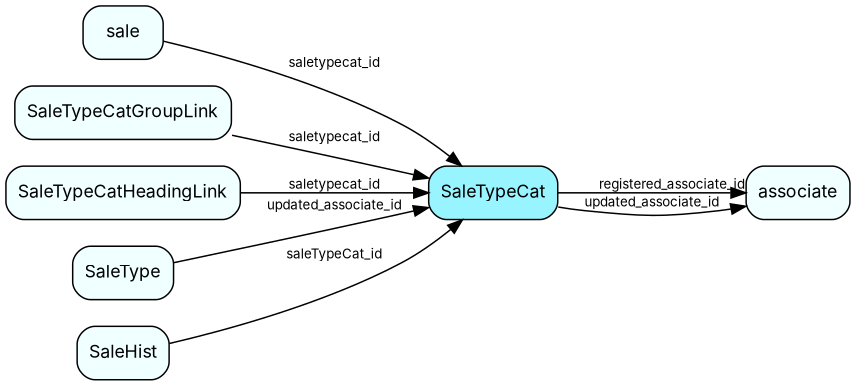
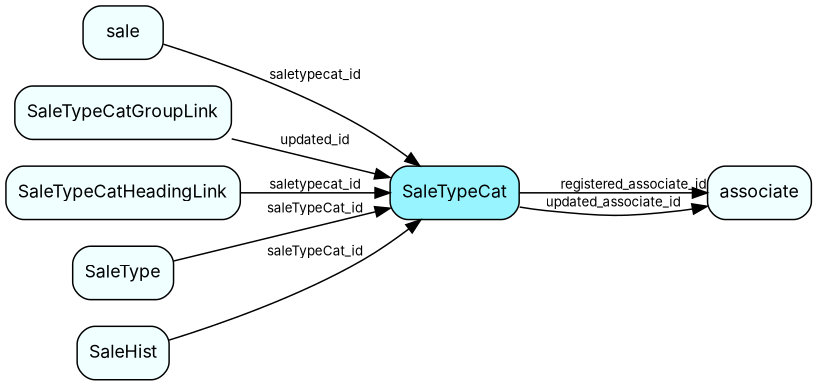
(334, 138) -> (315, 141)
(334, 206) -> (315, 209)
